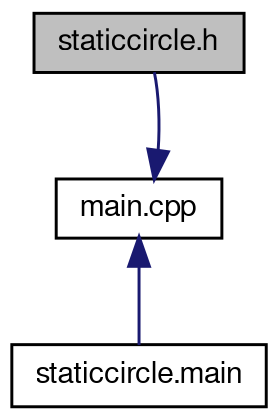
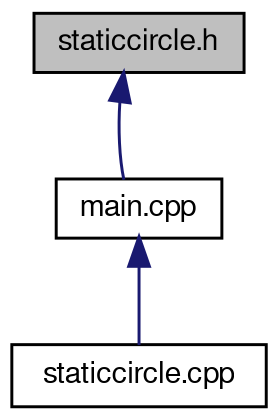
(159, 111) -> (119, 141)
(139, 376) -> (139, 376)
